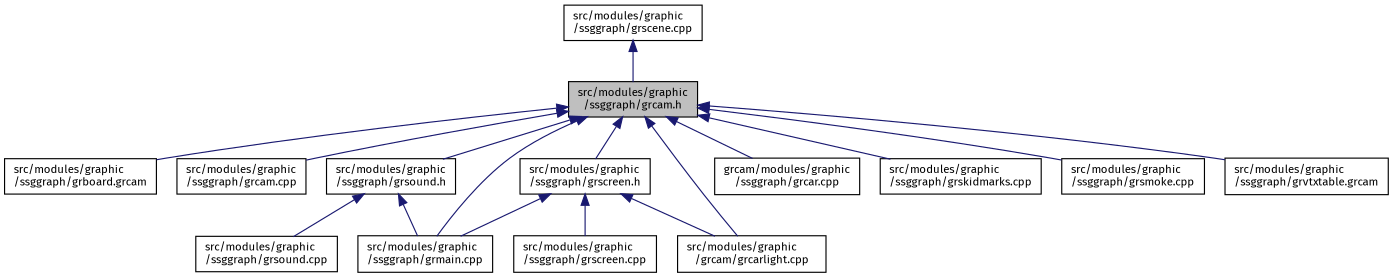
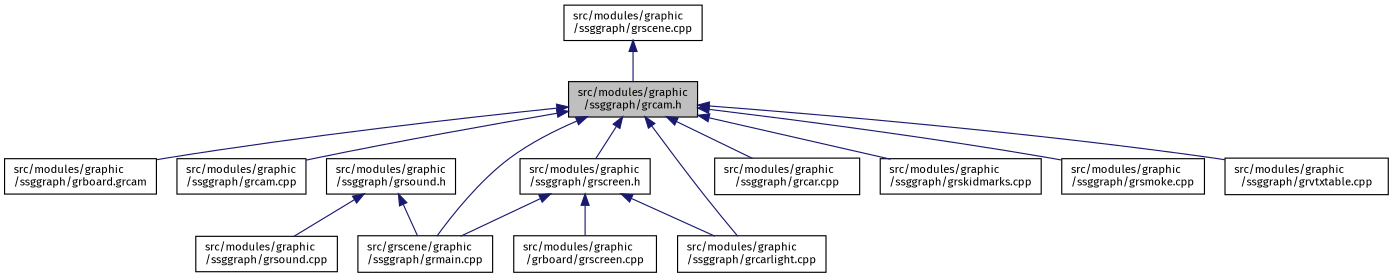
(506, 140) -> none
(787, 176) -> (787, 176)
(1307, 176) -> (1307, 176)
(425, 254) -> (425, 254)
(585, 254) -> (585, 254)
(752, 254) -> (752, 254)
